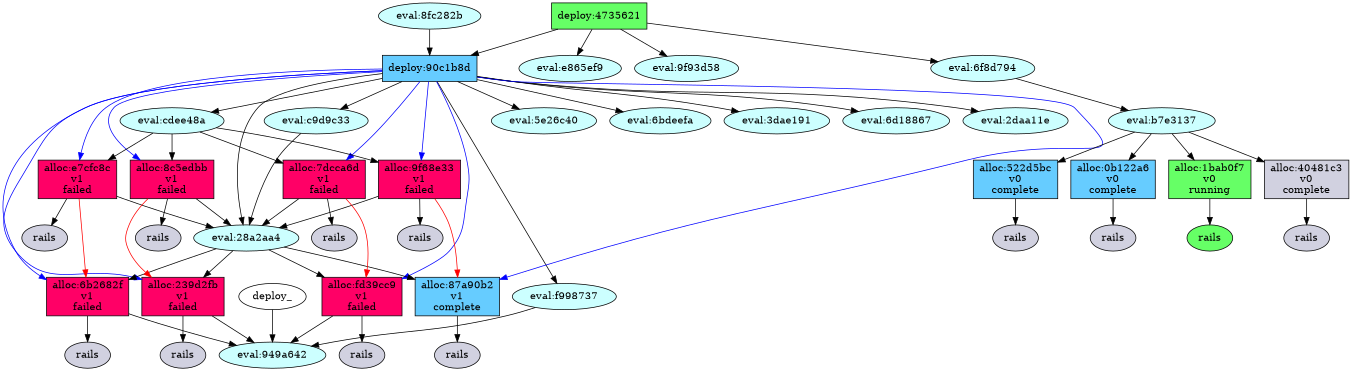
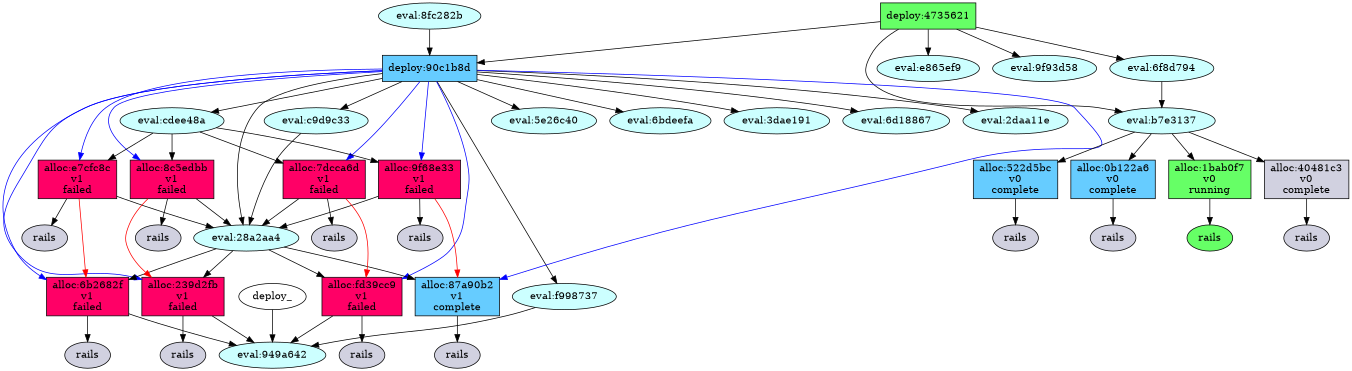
none -> (973, 106)
